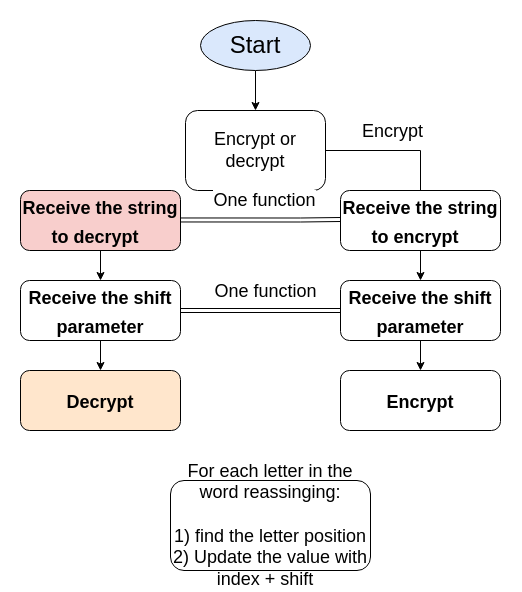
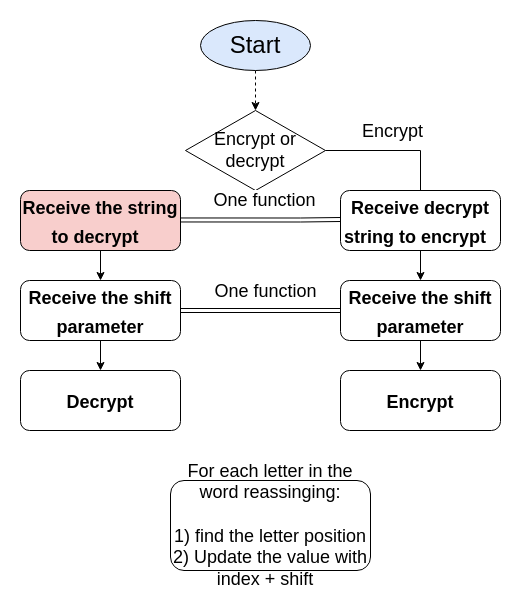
(256, 87) -> (256, 87)
(256, 151) -> (256, 151)
(421, 221) -> (421, 221)
(101, 401) -> (101, 401)
